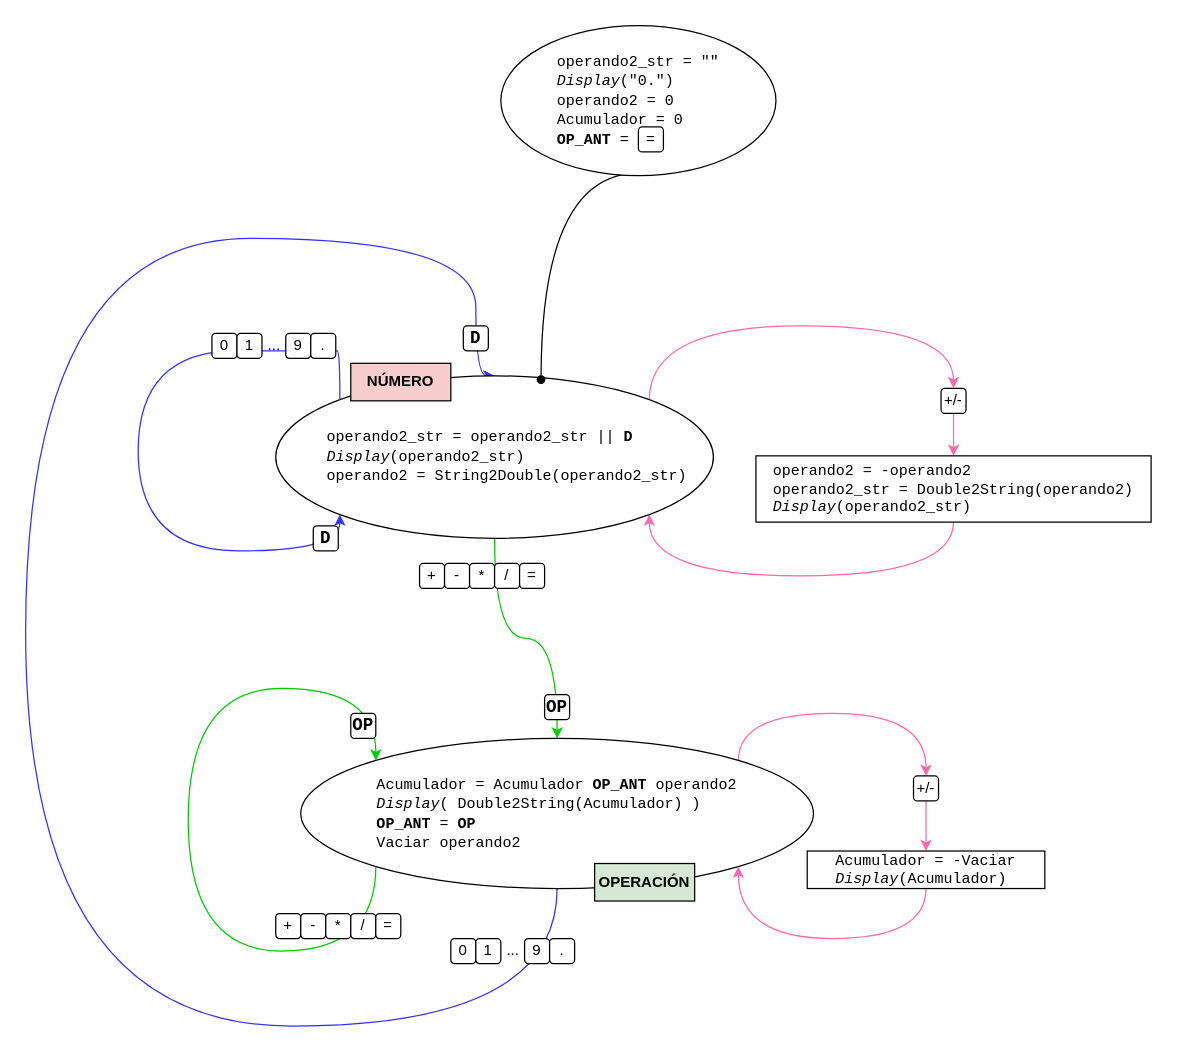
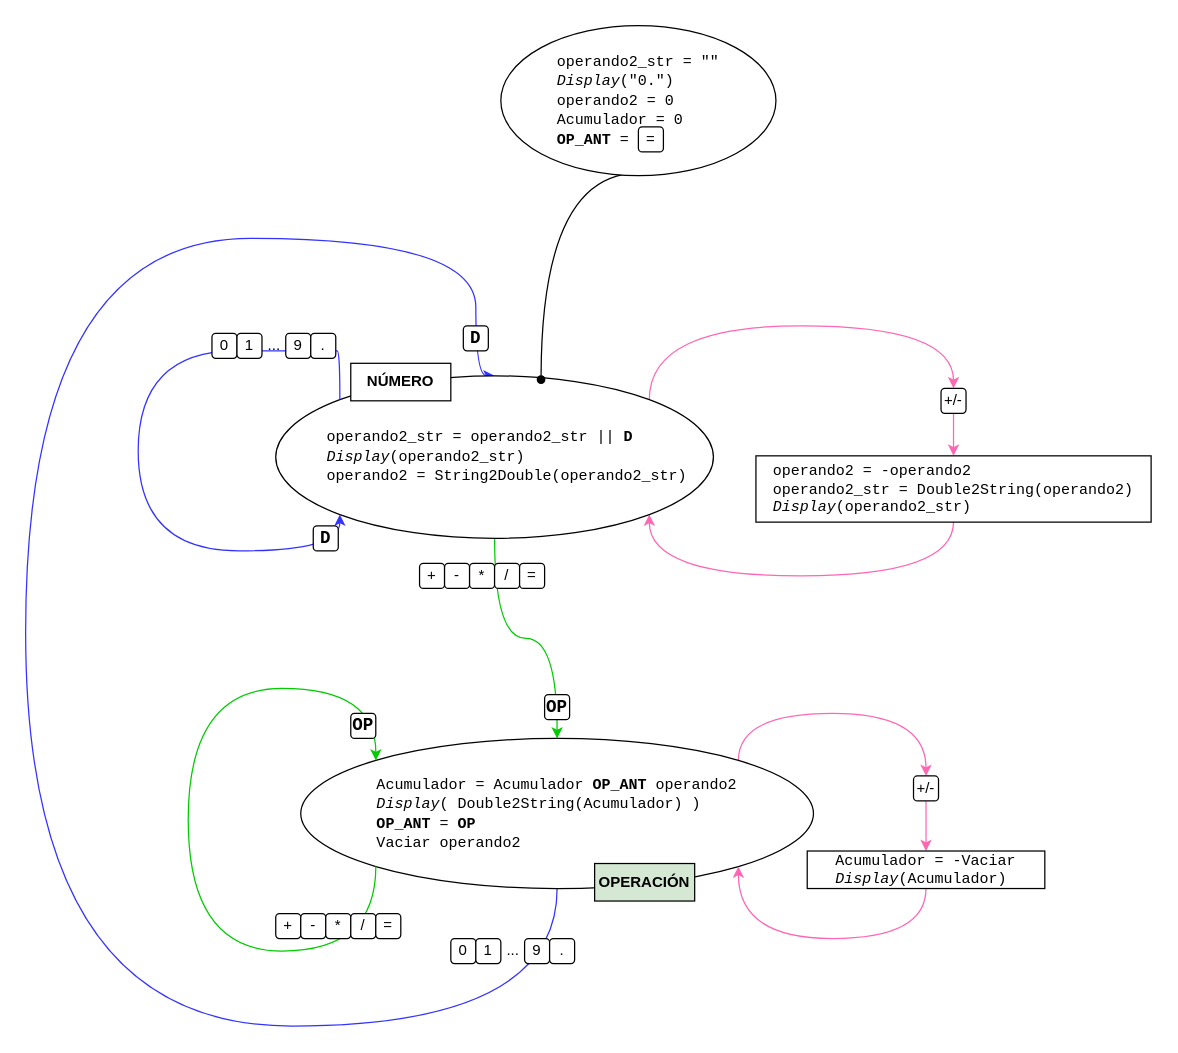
(401, 382) -> (401, 382)
